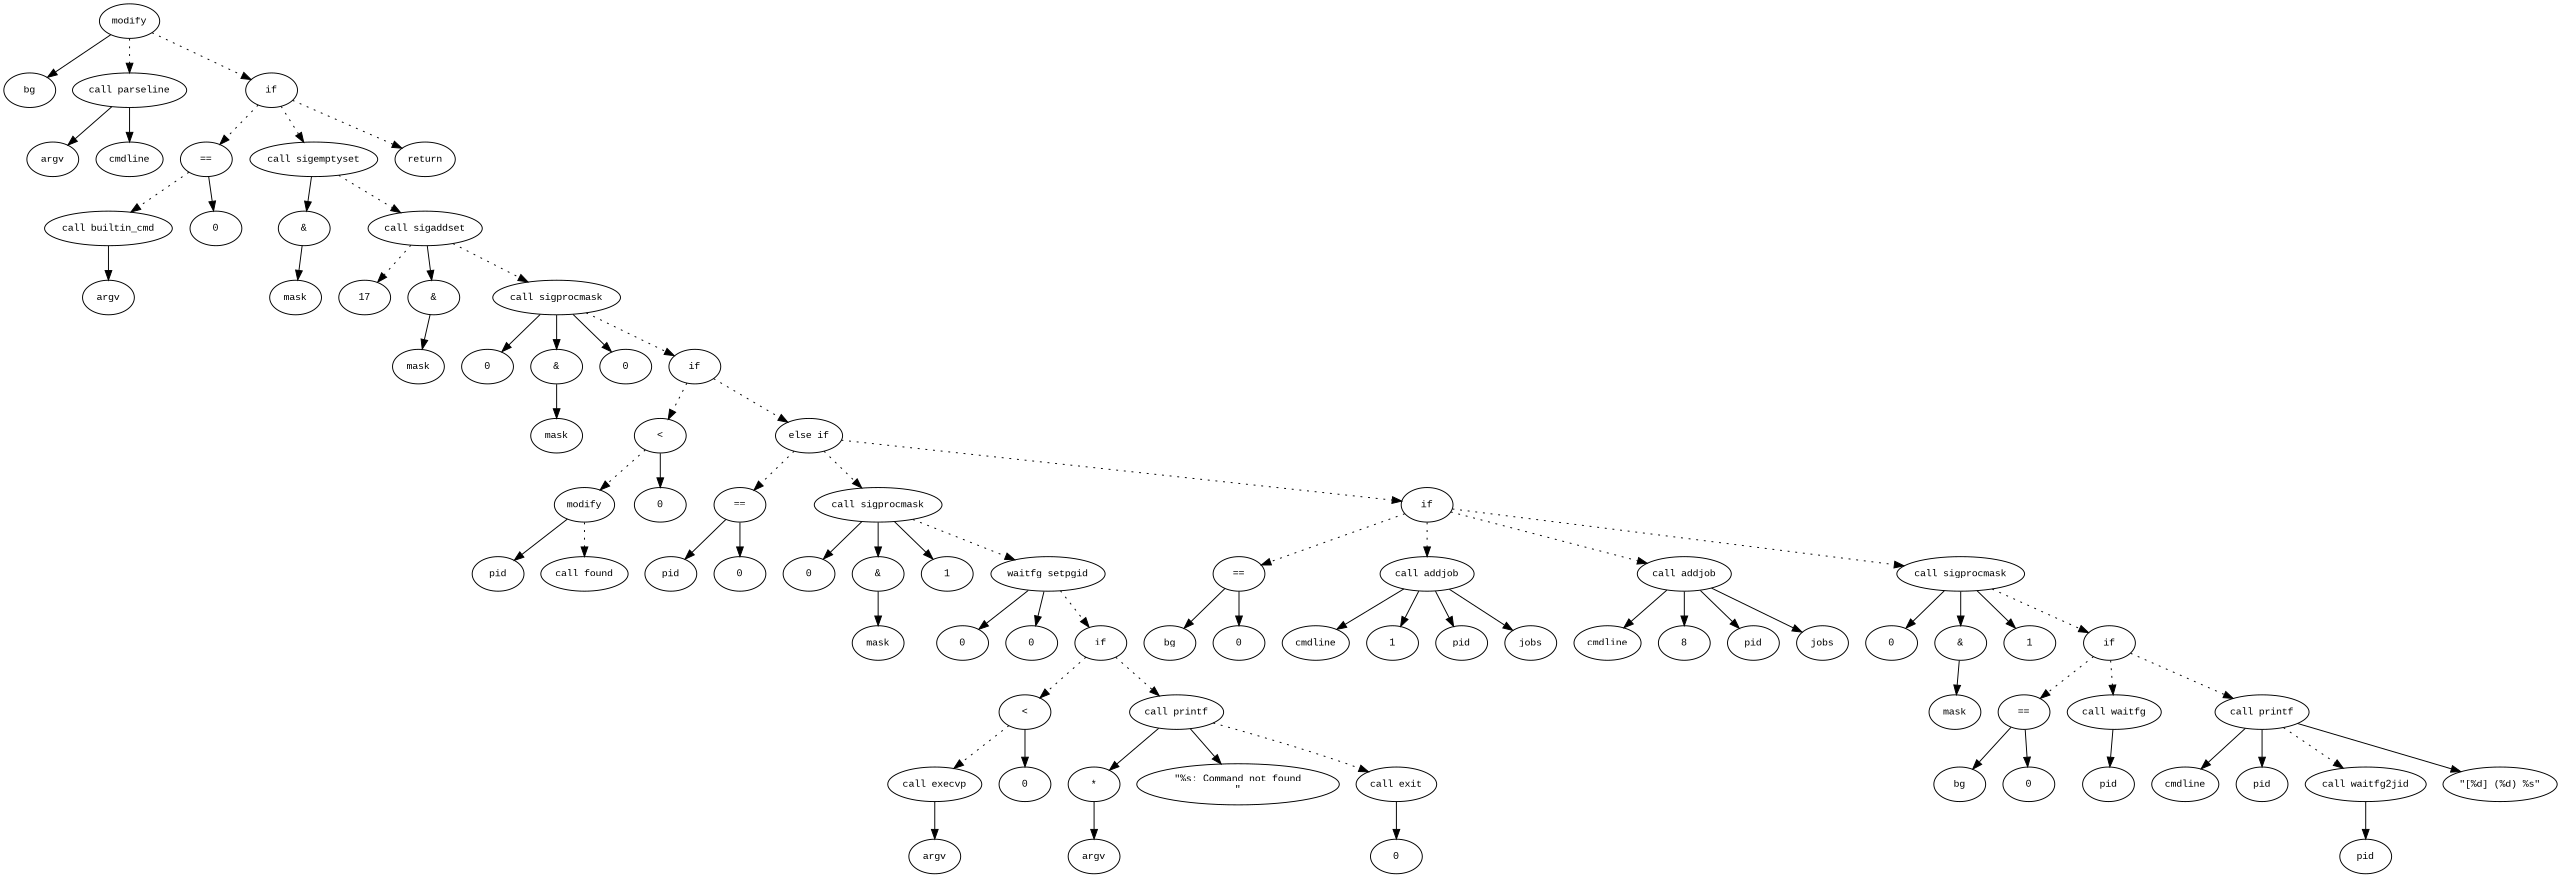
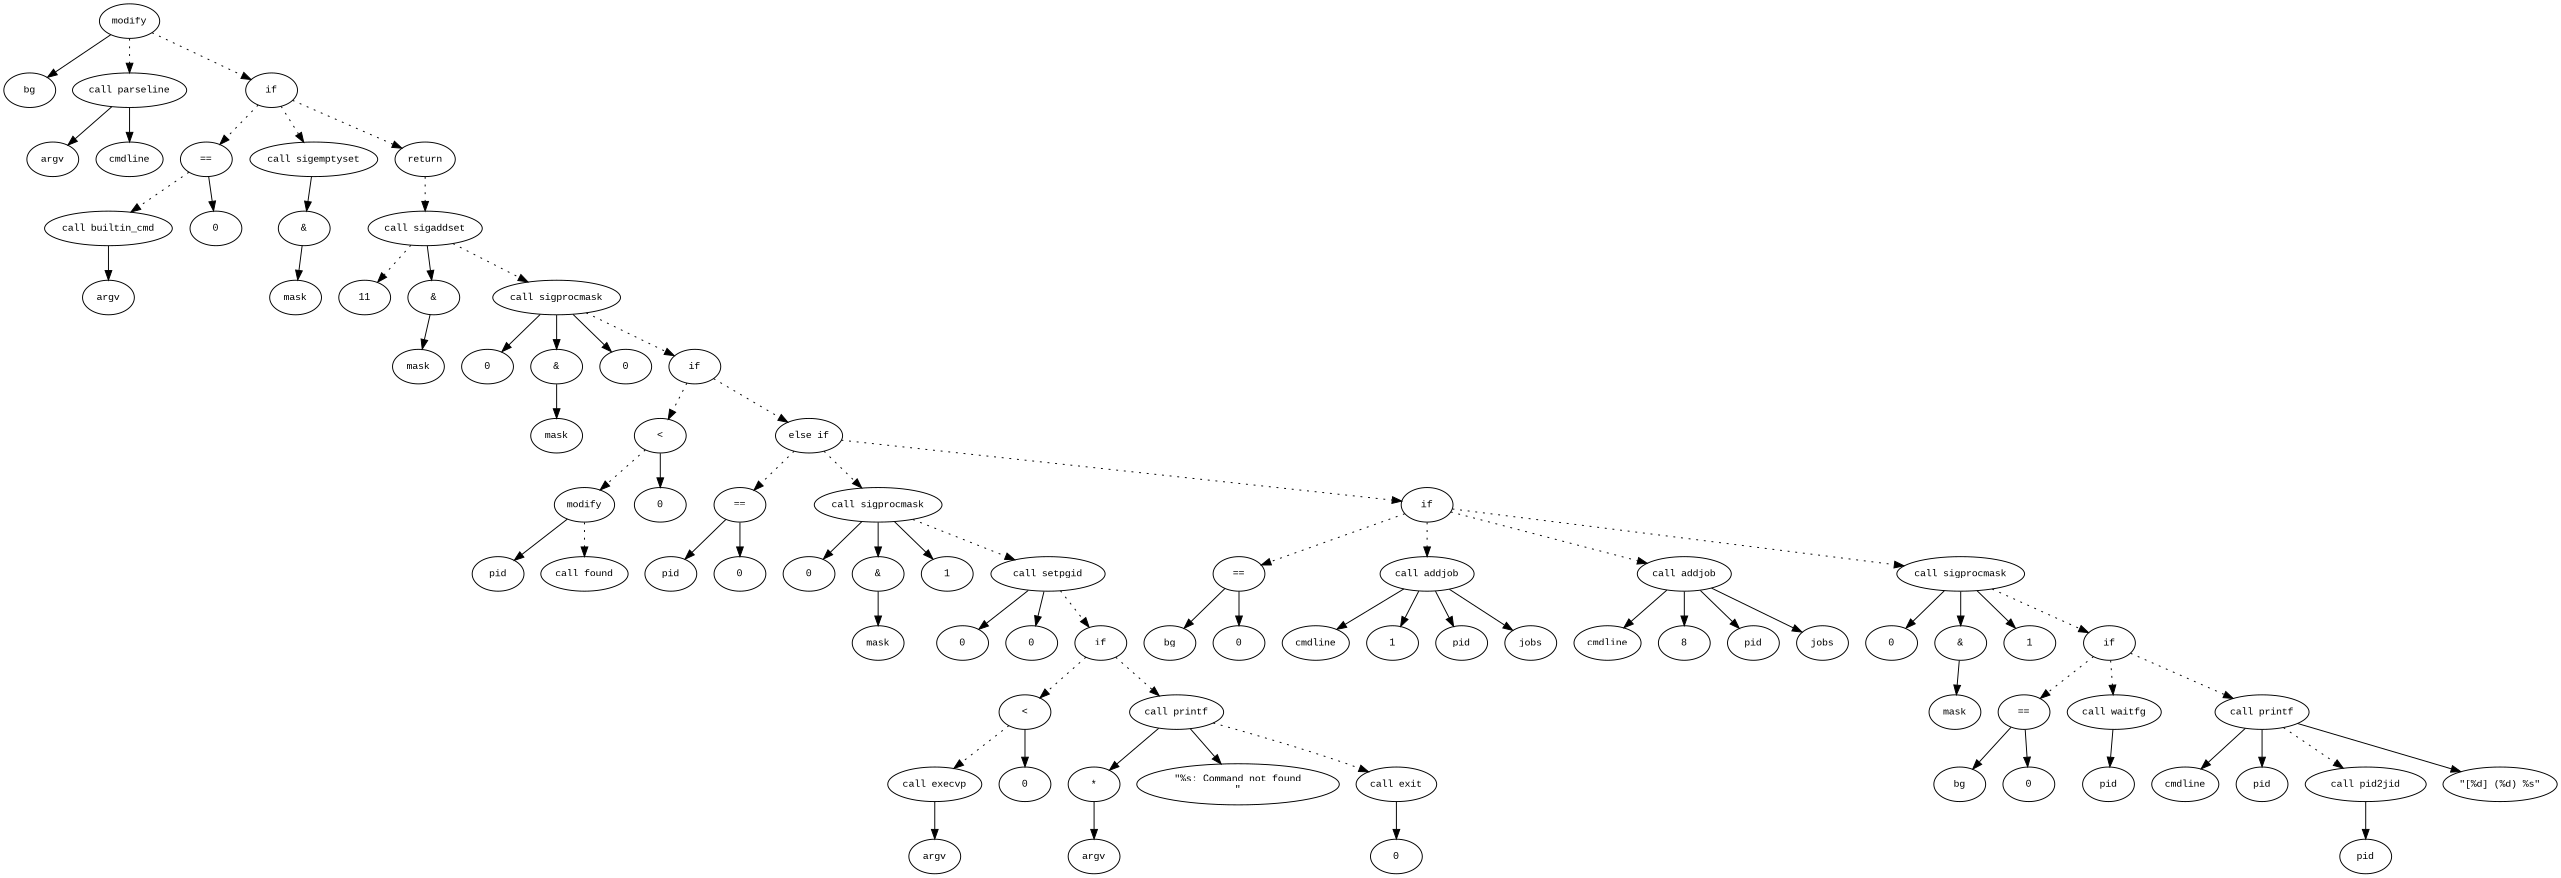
(365, 191) -> (425, 189)
(365, 298) -> (365, 298)
(1048, 574) -> (1048, 574)
(2366, 784) -> (2366, 784)
